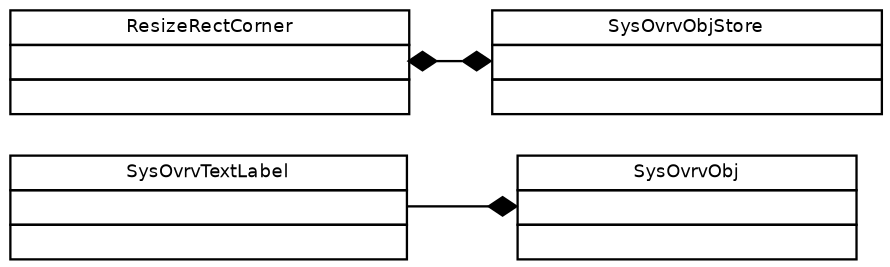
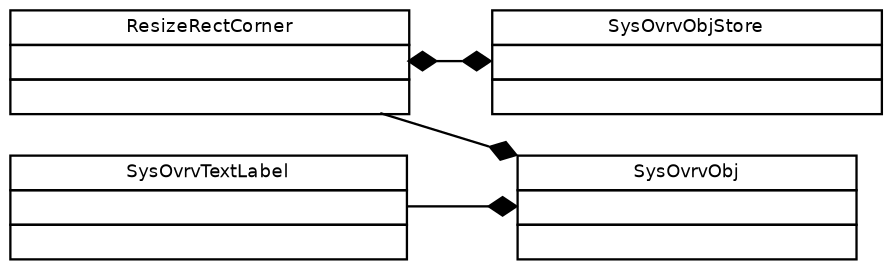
none -> (435, 130)
